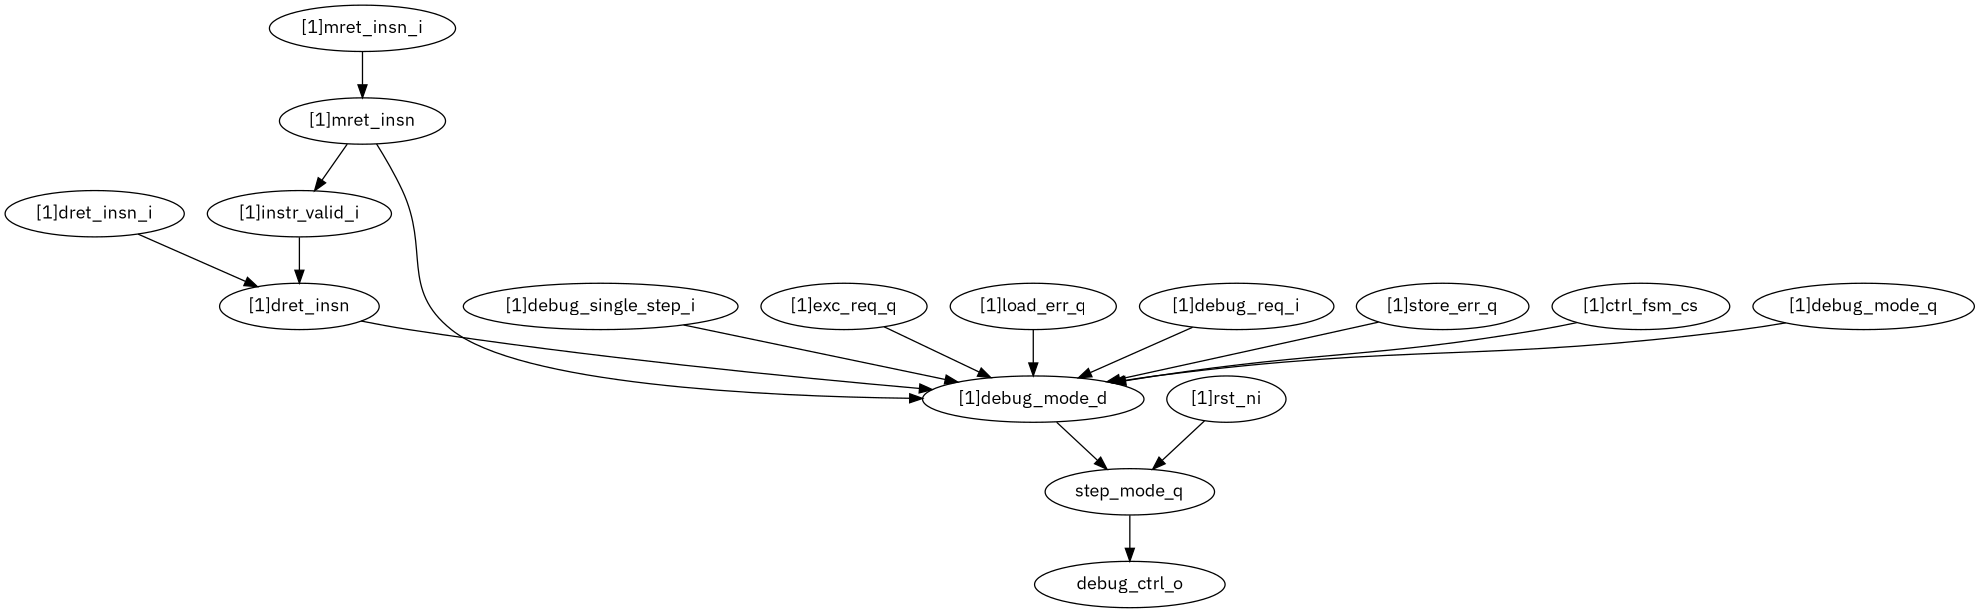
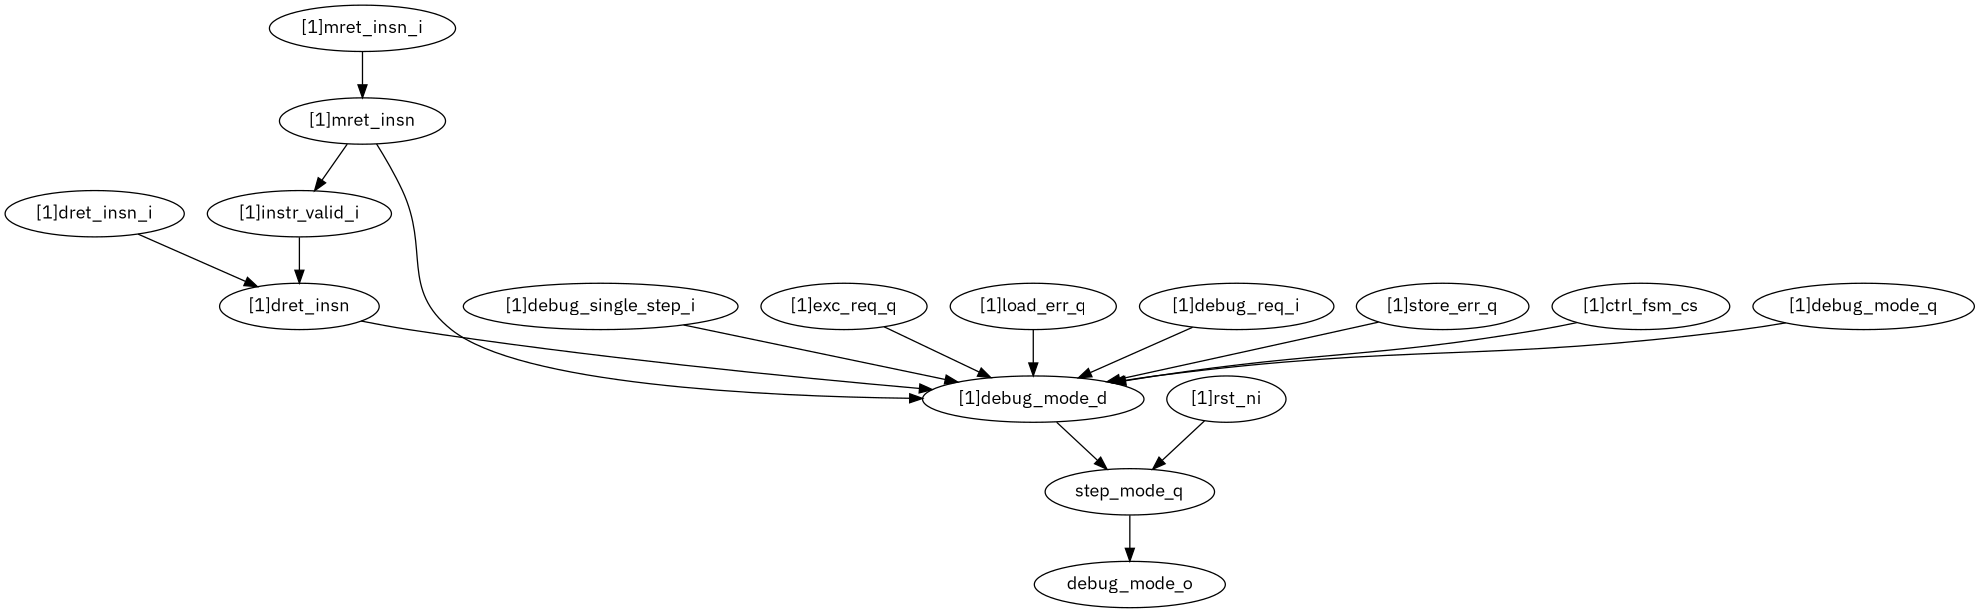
(1130, 585) -> (1130, 585)
